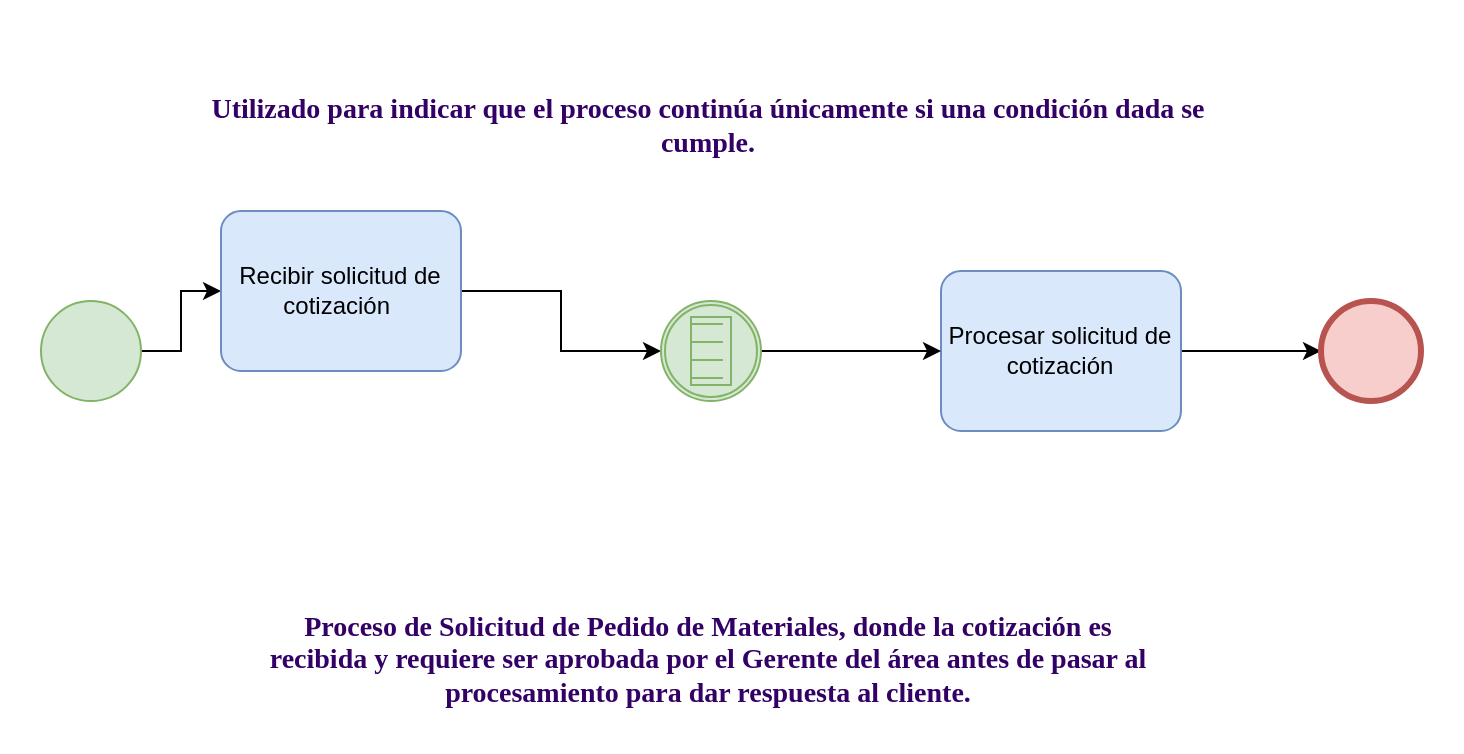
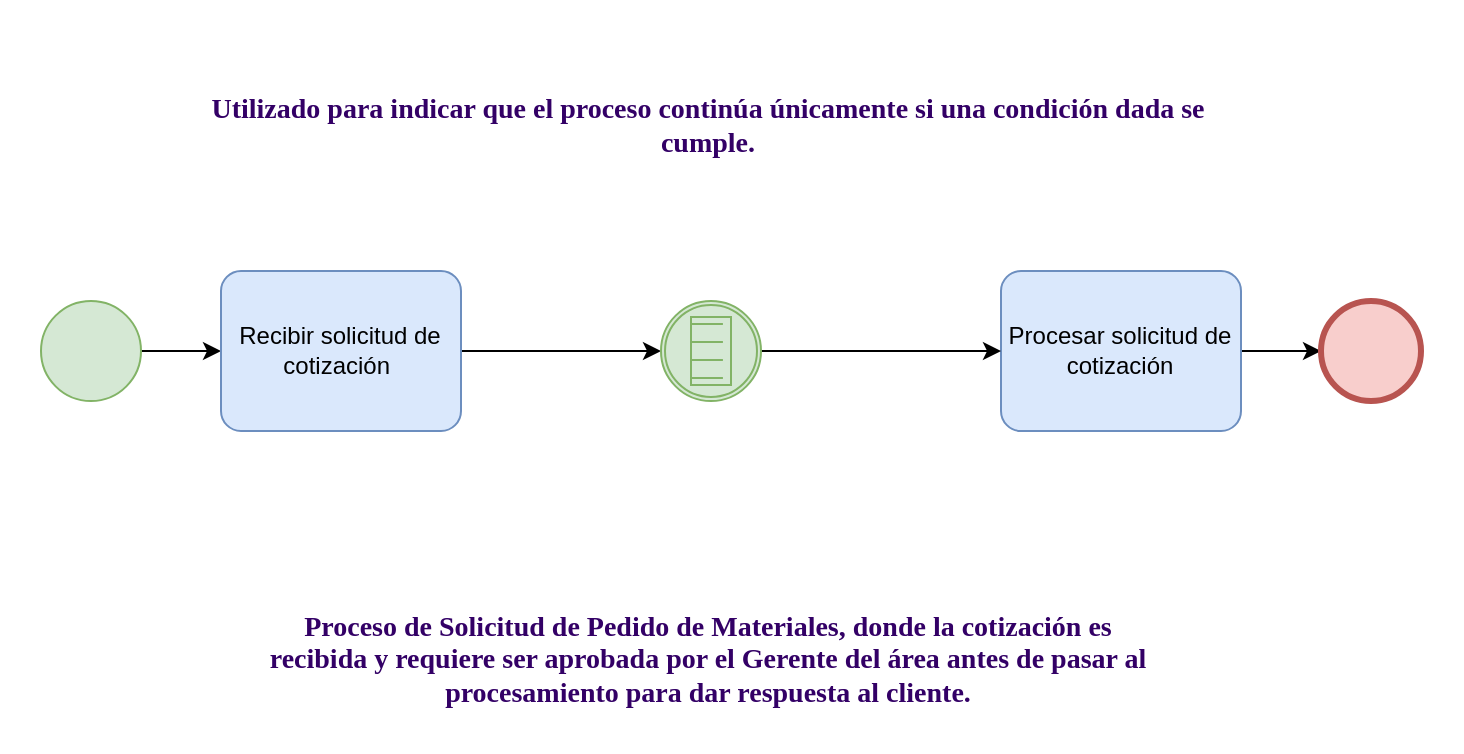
(341, 291) -> (341, 351)
(1061, 351) -> (1121, 351)
